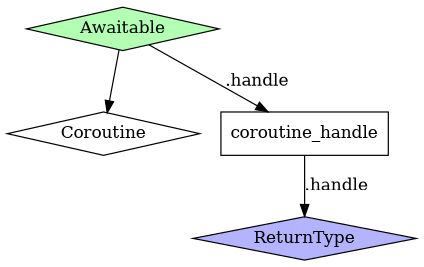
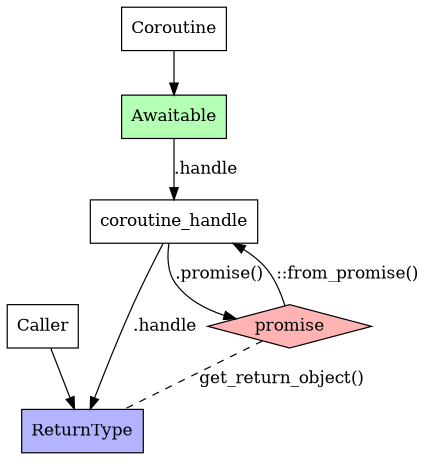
(123, 29) -> (174, 117)
(114, 75) -> (174, 67)
(104, 134) -> (174, 29)
(305, 238) -> (82, 431)
none -> (43, 326)
none -> (290, 326)
